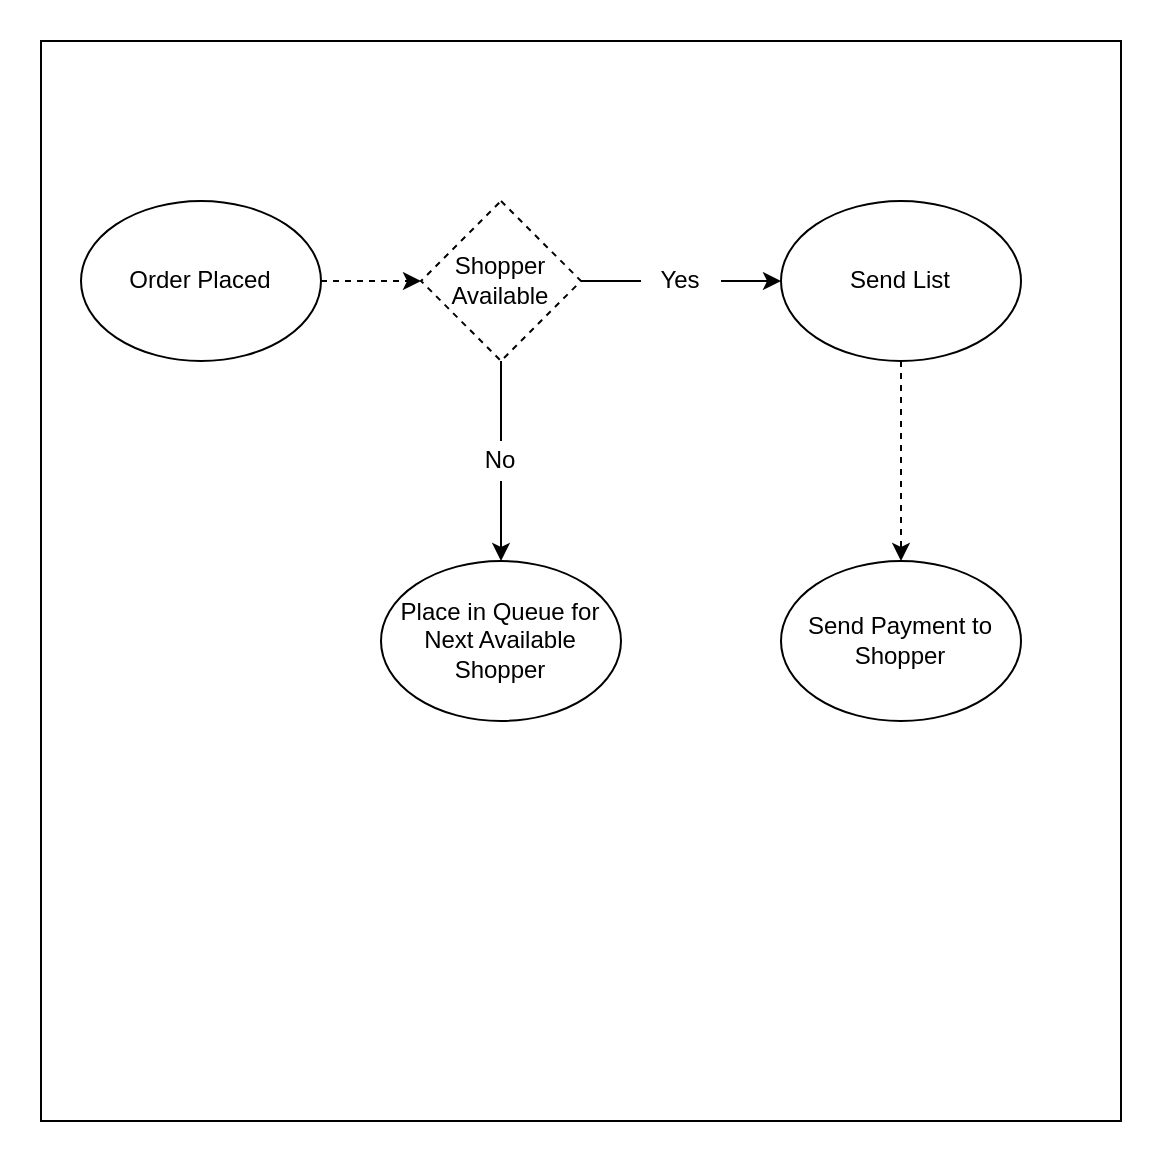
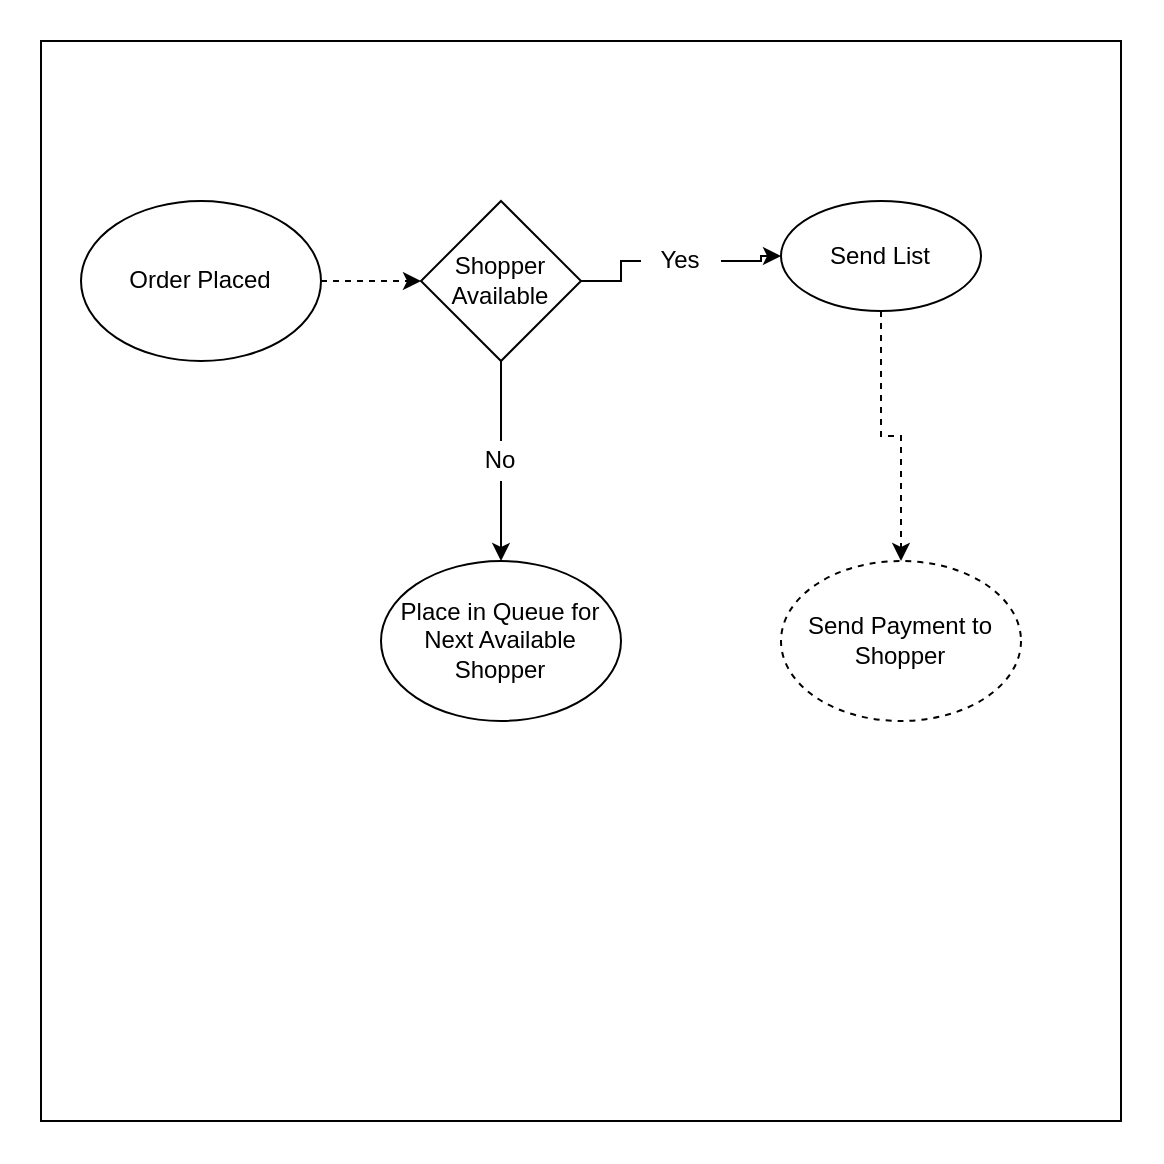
(501, 281) -> (501, 281)
(681, 281) -> (681, 261)
(901, 281) -> (881, 256)
(901, 641) -> (901, 641)
